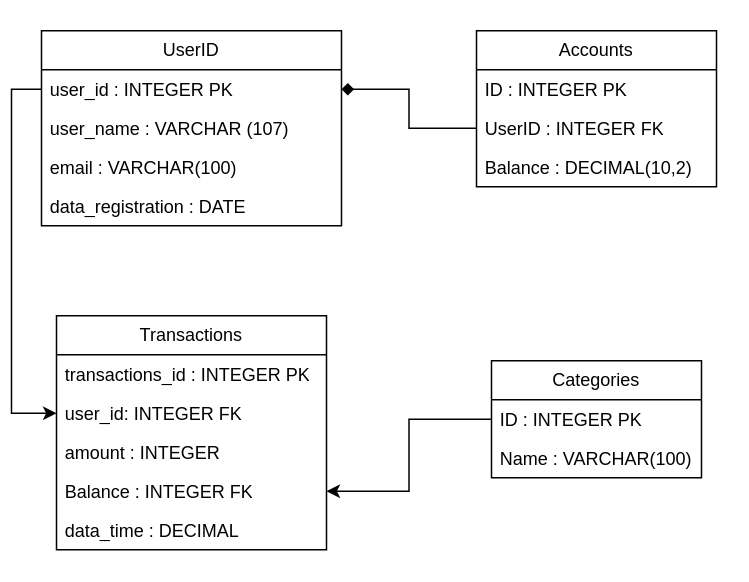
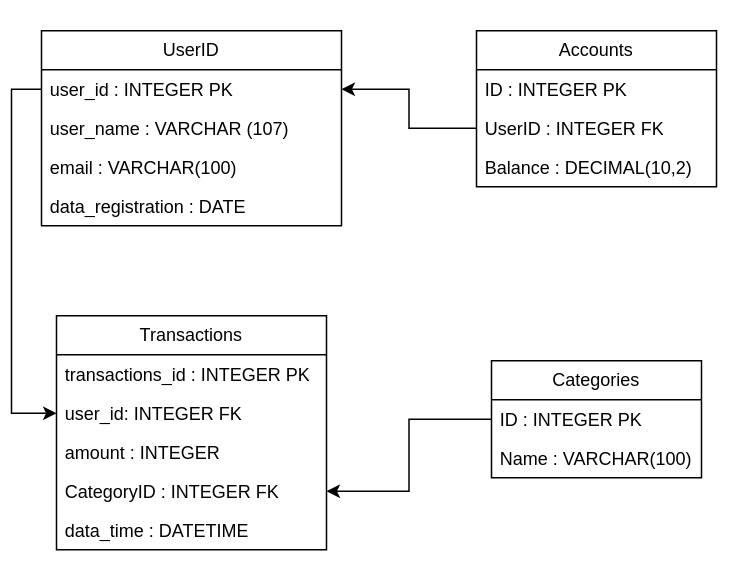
(354, 89) -> (353, 89)
(154, 493) -> (172, 493)
(152, 532) -> (157, 532)
